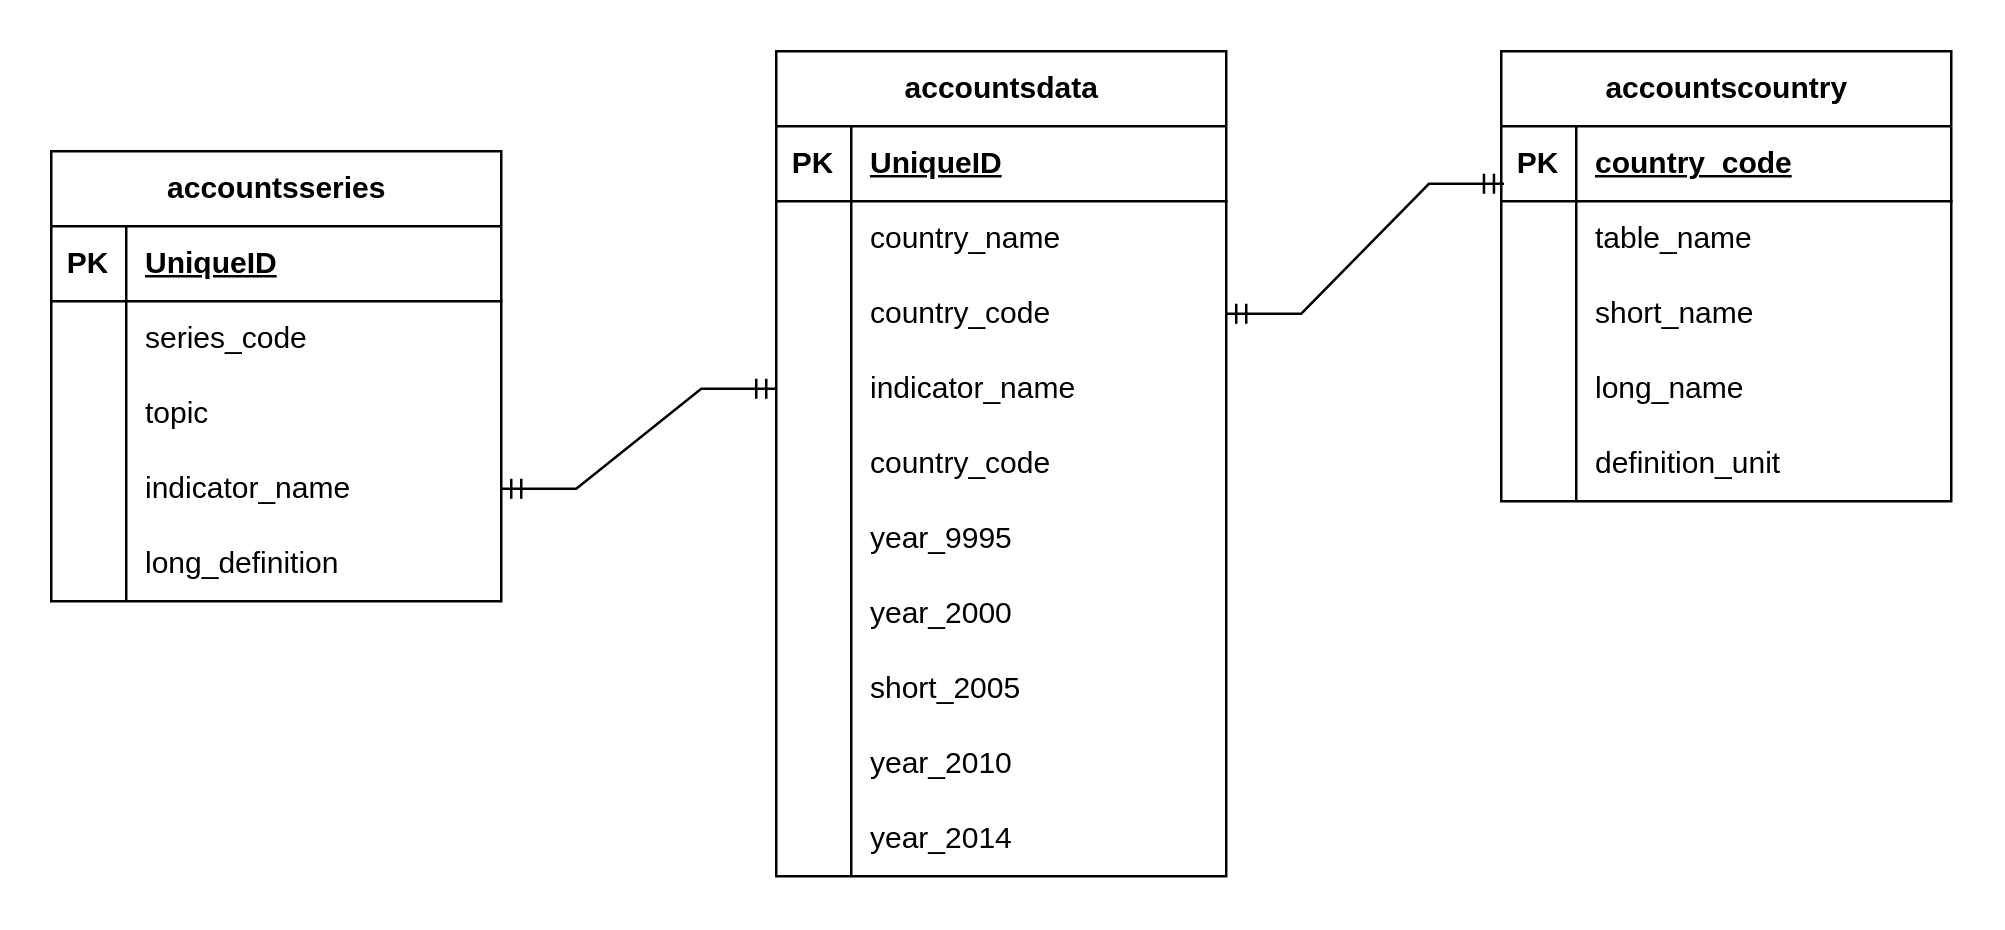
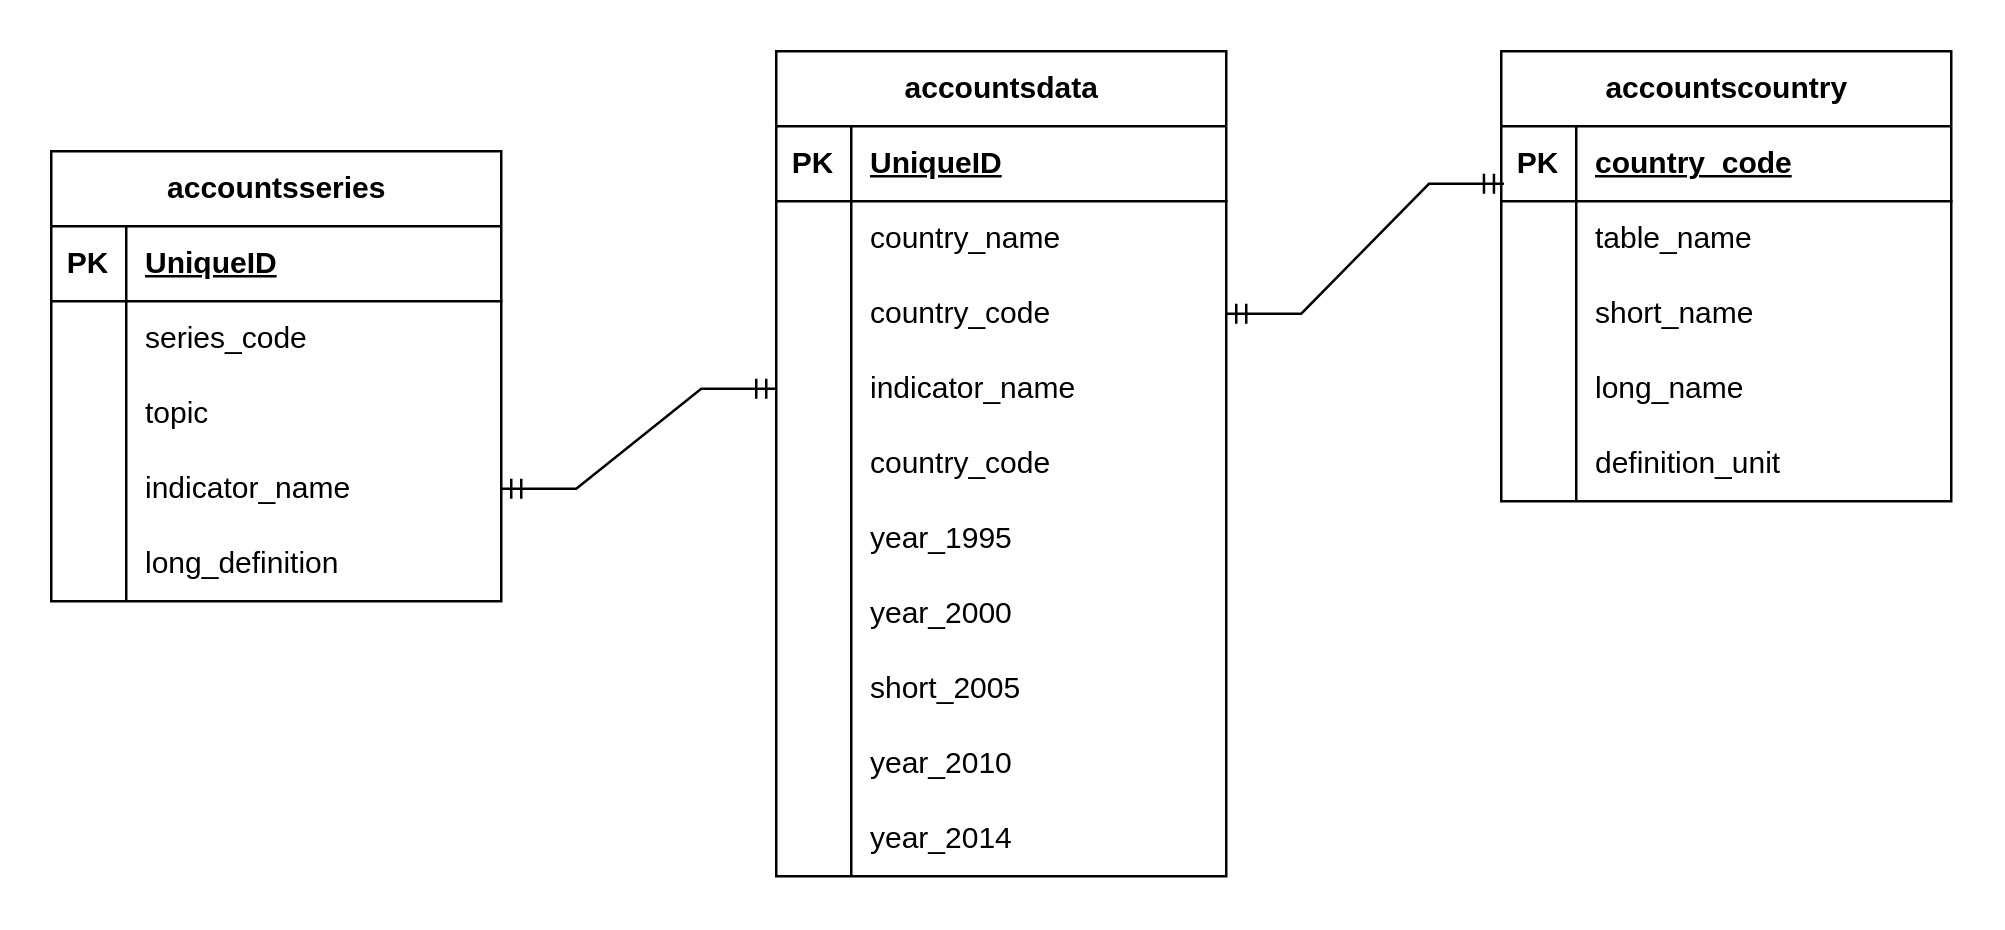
(947, 539) -> (947, 539)
